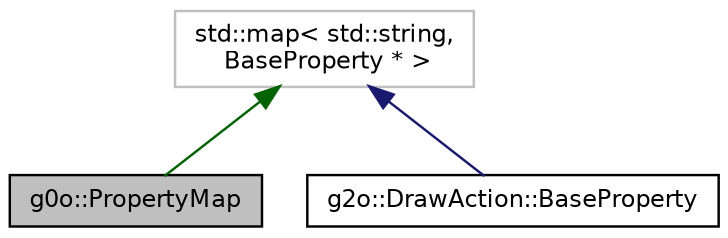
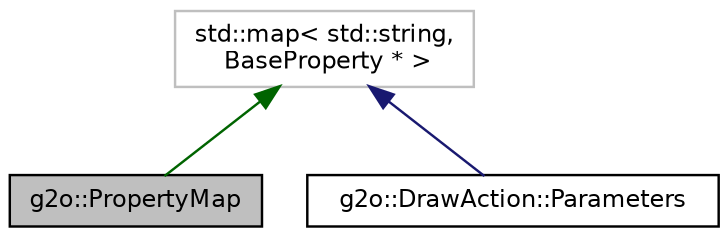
(136, 201) -> (136, 201)
(513, 201) -> (513, 201)
